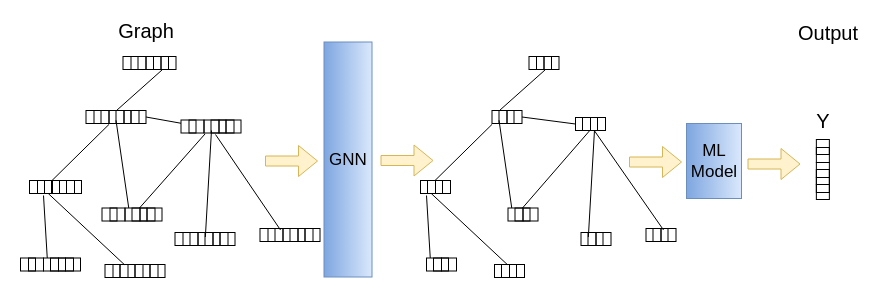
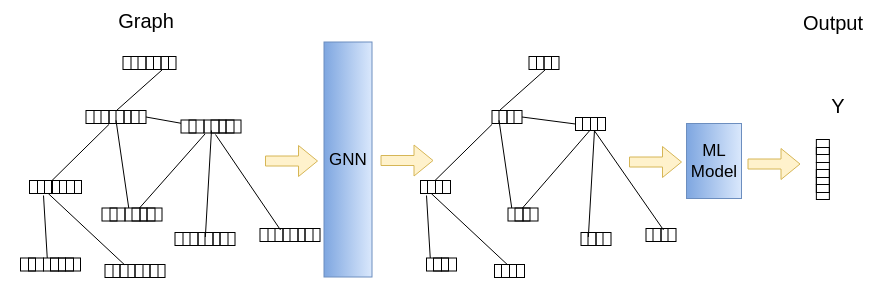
(146, 31) -> (146, 21)
(828, 33) -> (833, 23)
(823, 121) -> (838, 106)
